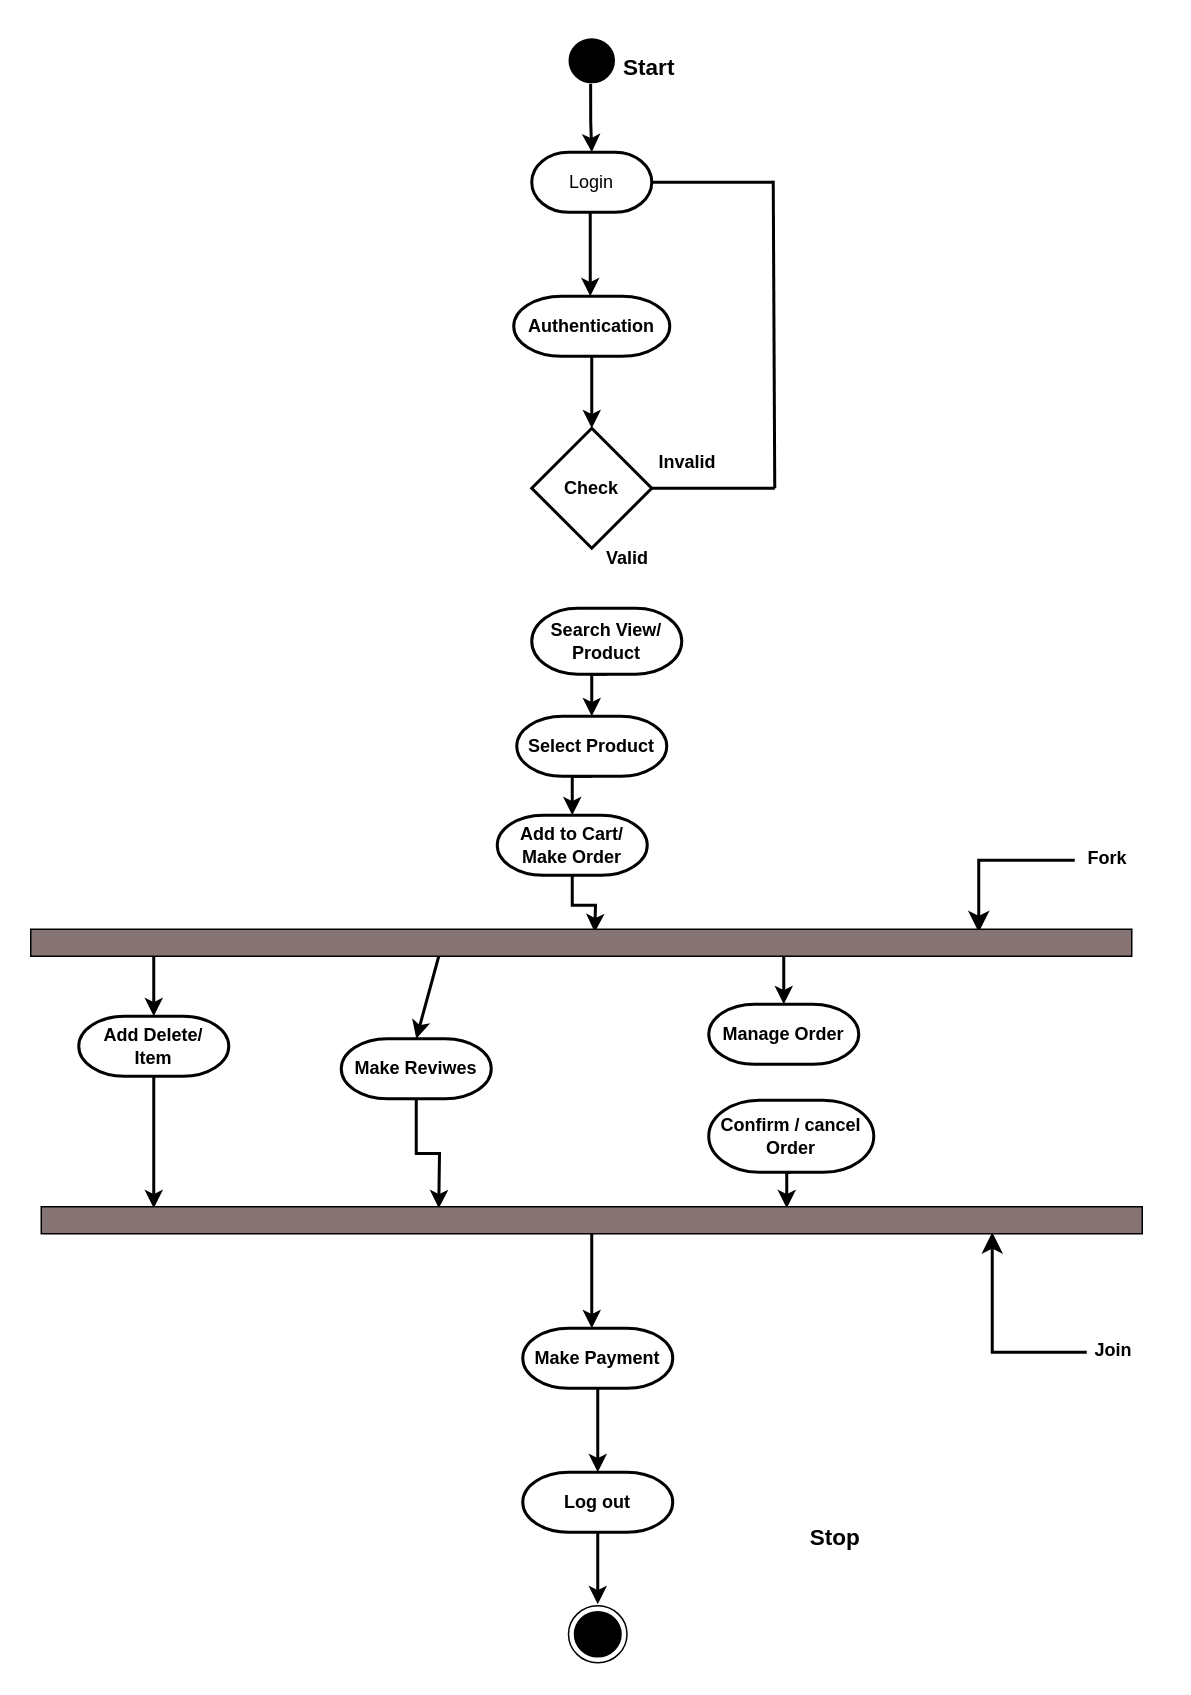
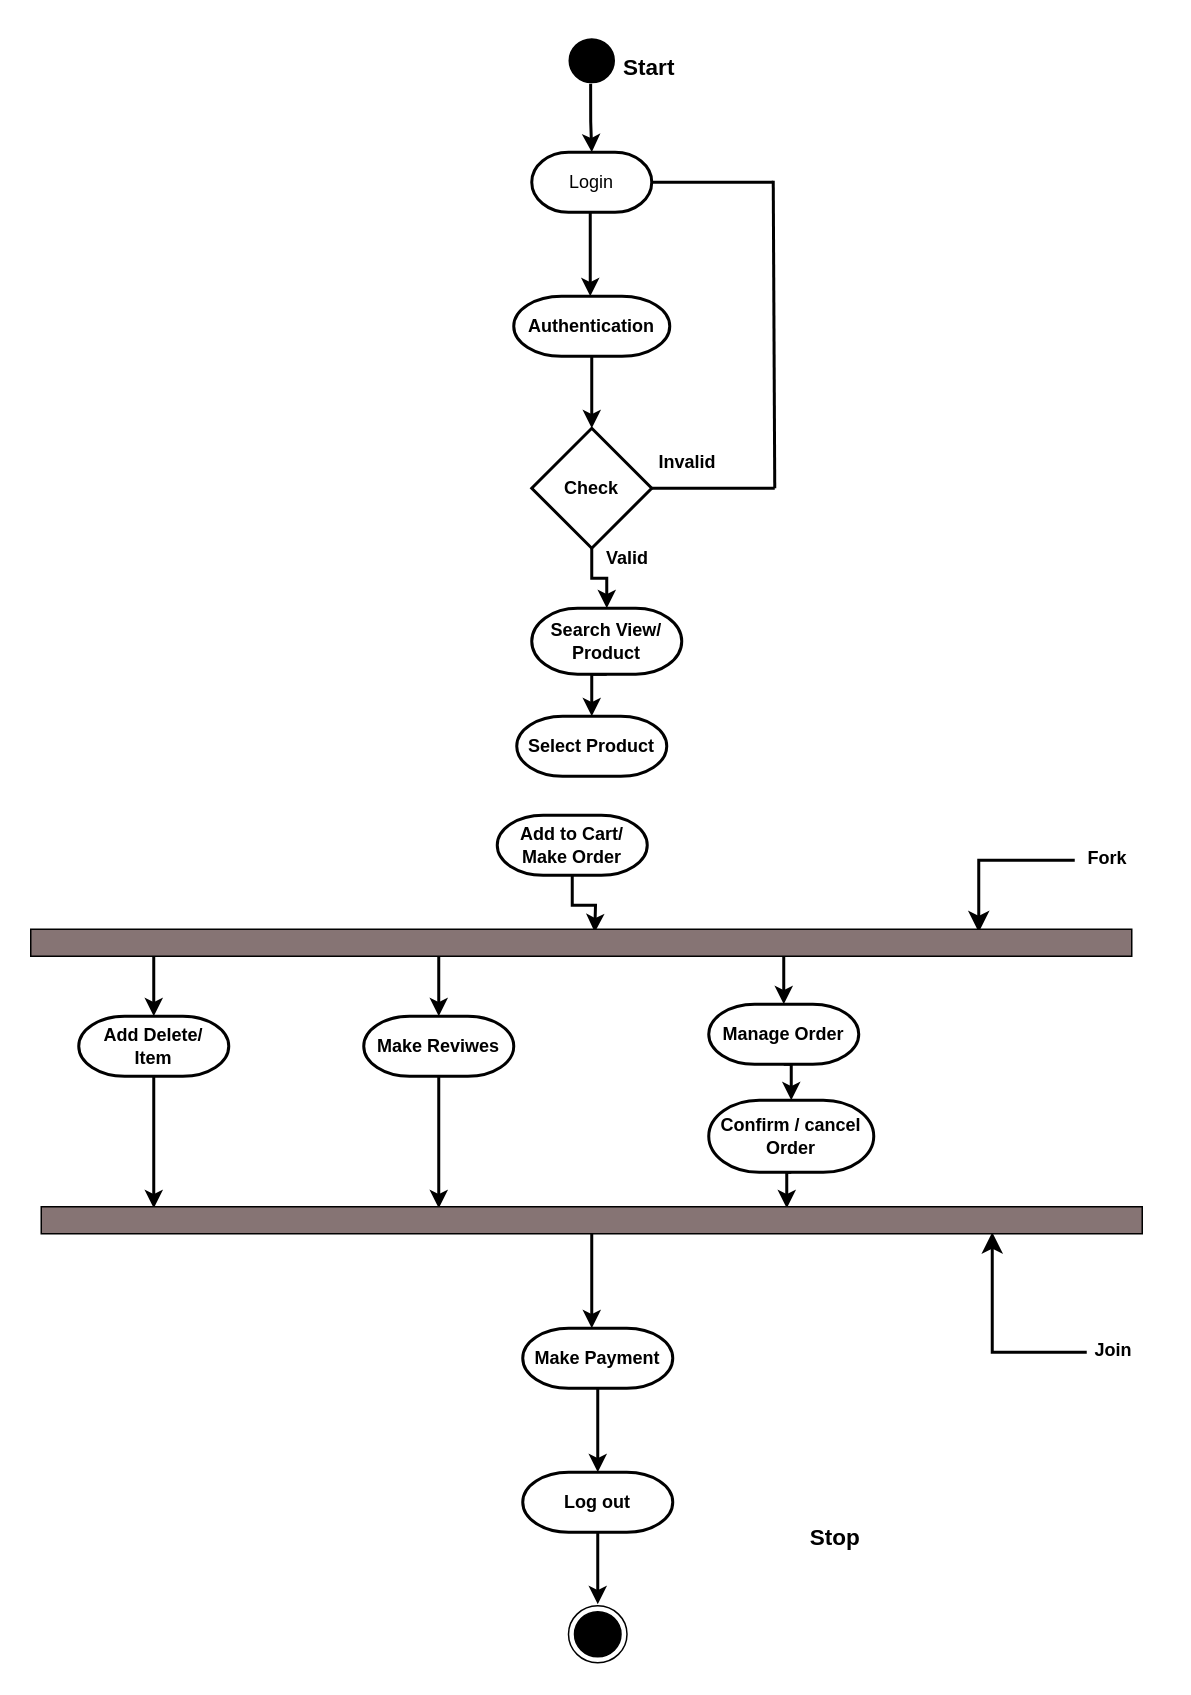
none -> (593, 578)
(572, 788) -> none
(416, 1069) -> (439, 1046)
none -> (791, 1075)
